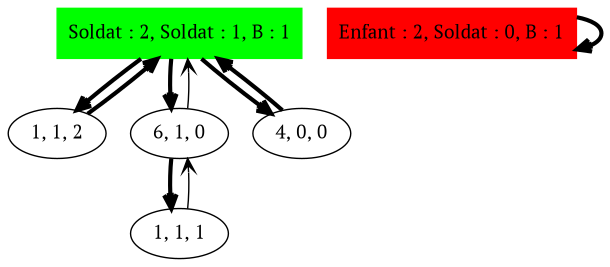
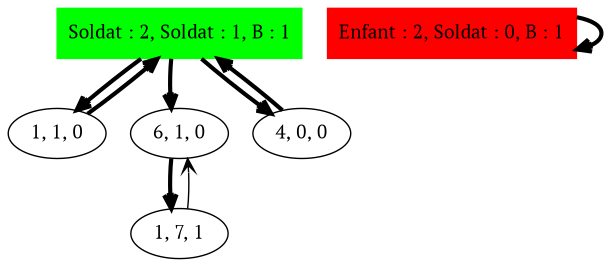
(189, 91) -> none
(57, 133) -> (57, 133)
(179, 234) -> (179, 234)
